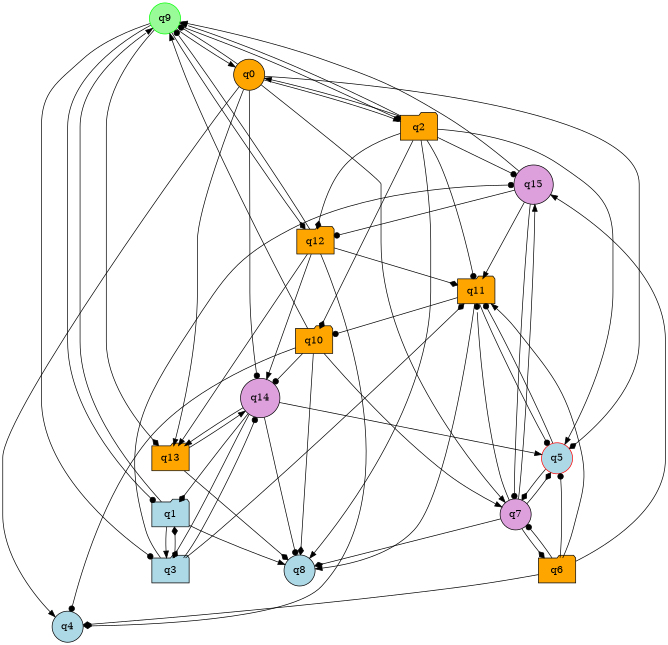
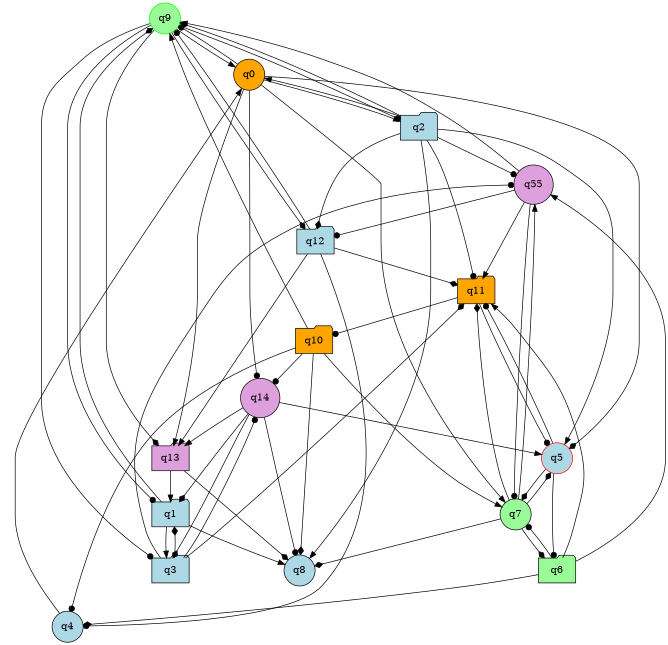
(296, 67) -> (296, 67)
(419, 128) -> (419, 128)
(534, 185) -> (534, 185)
(366, 235) -> none
(315, 242) -> (315, 242)
(80, 267) -> (80, 267)
(290, 313) -> none
(73, 324) -> (74, 342)
(487, 407) -> (487, 407)
(215, 432) -> (170, 483)
(170, 458) -> (170, 458)
(444, 461) -> none
(516, 514) -> (516, 514)
(562, 518) -> (552, 513)
(350, 540) -> (350, 540)
(557, 570) -> (557, 570)
